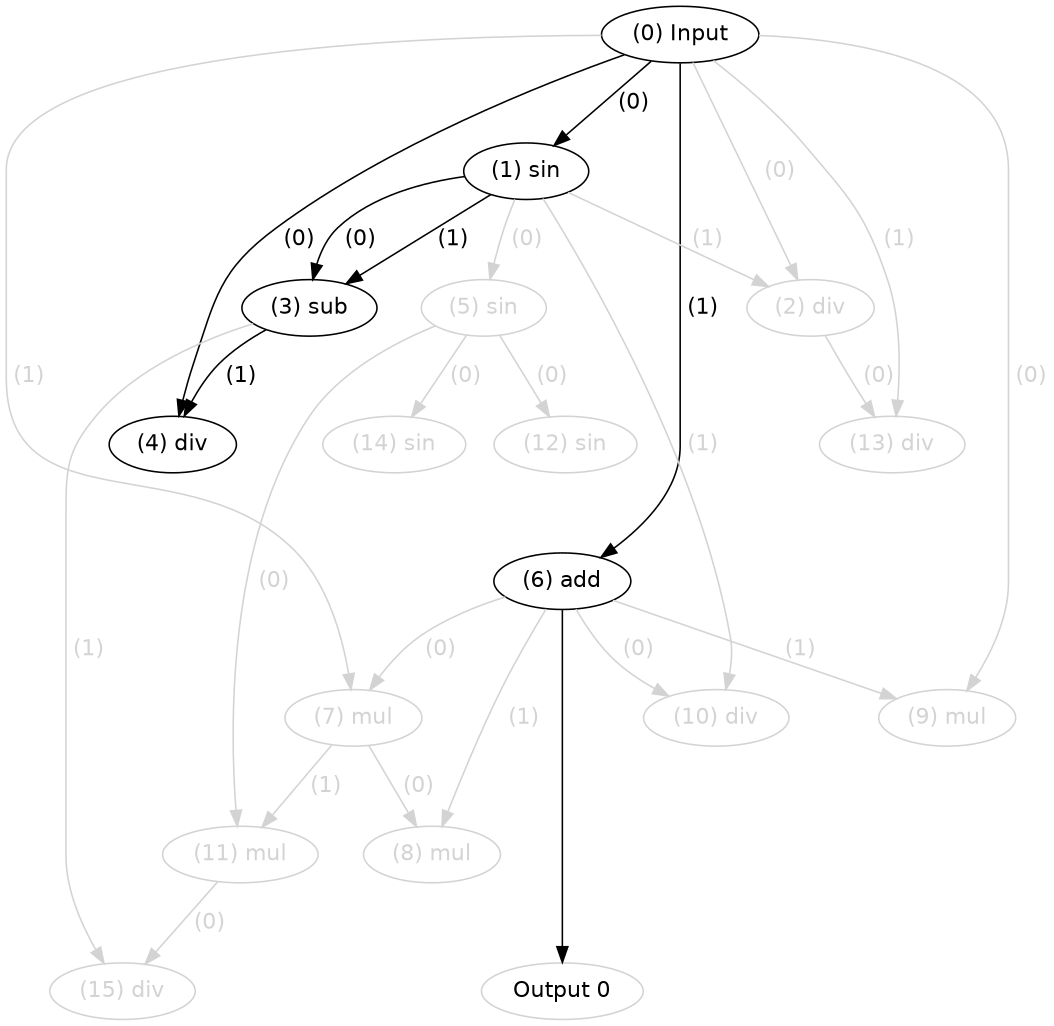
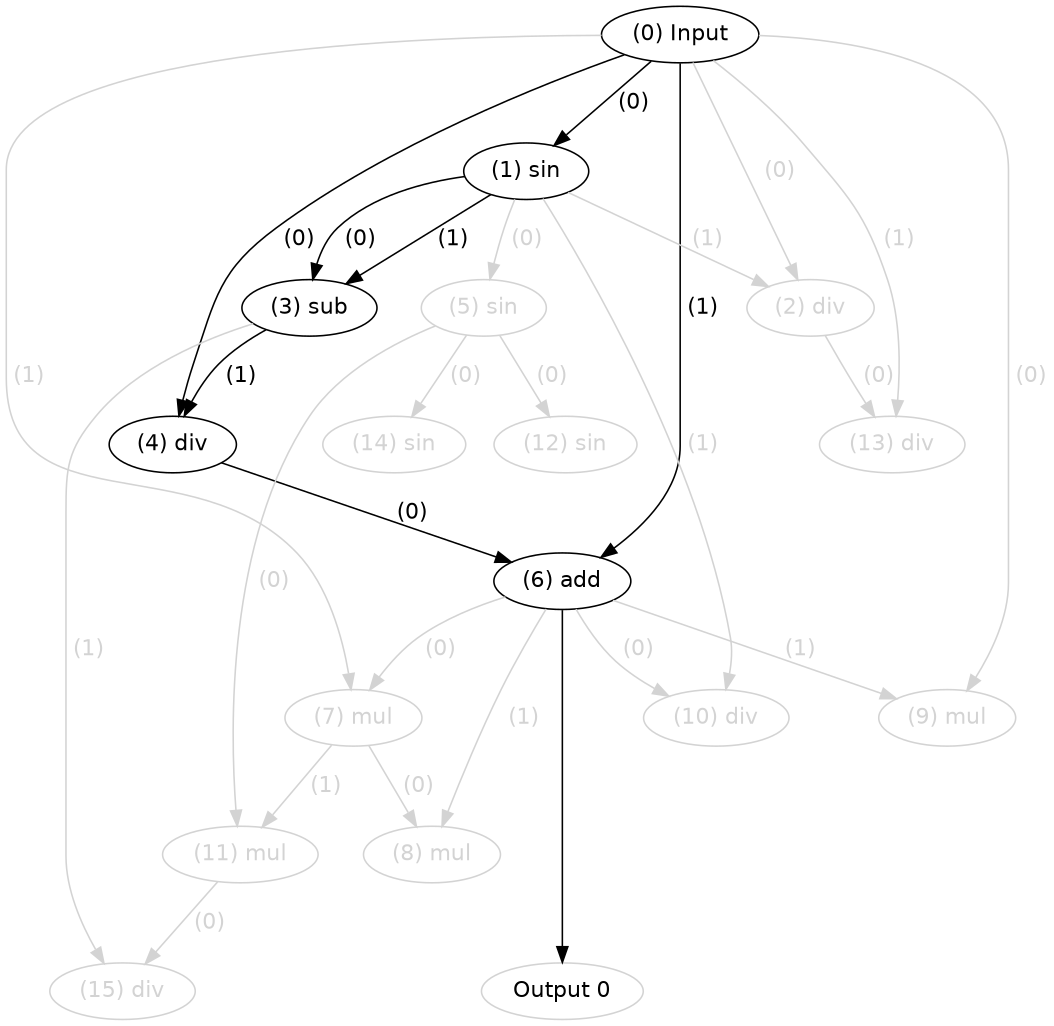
none -> (359, 510)
